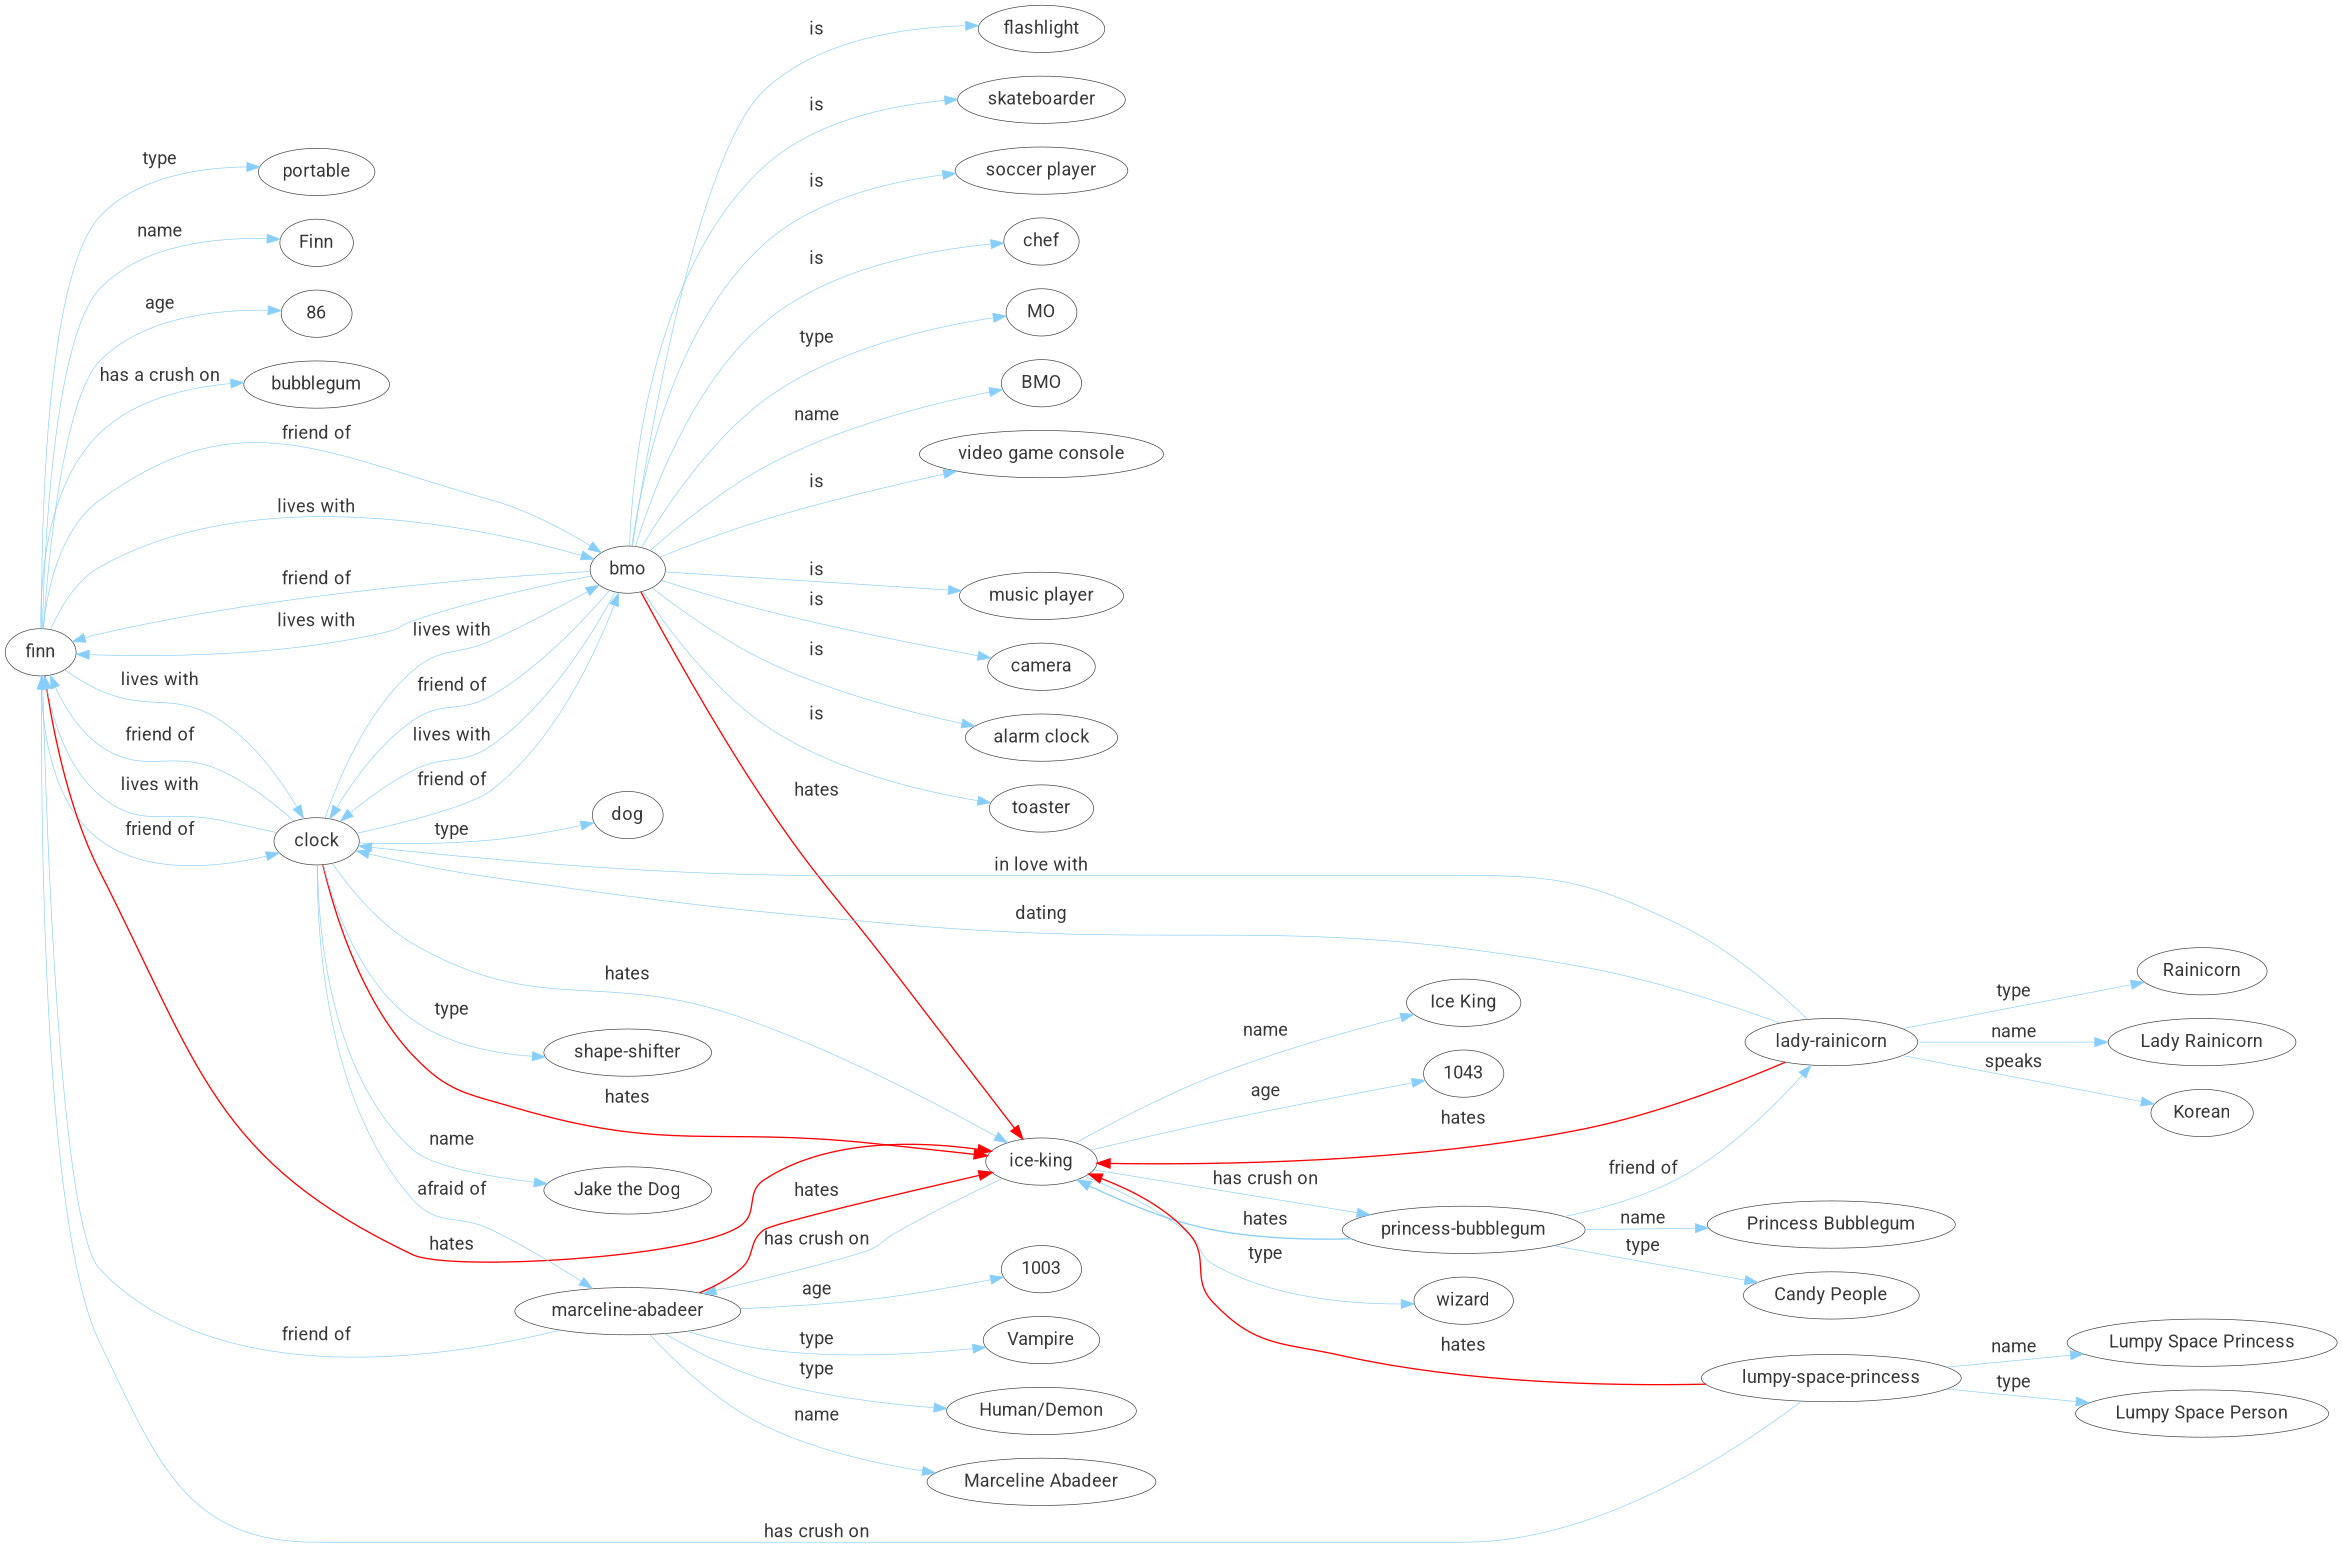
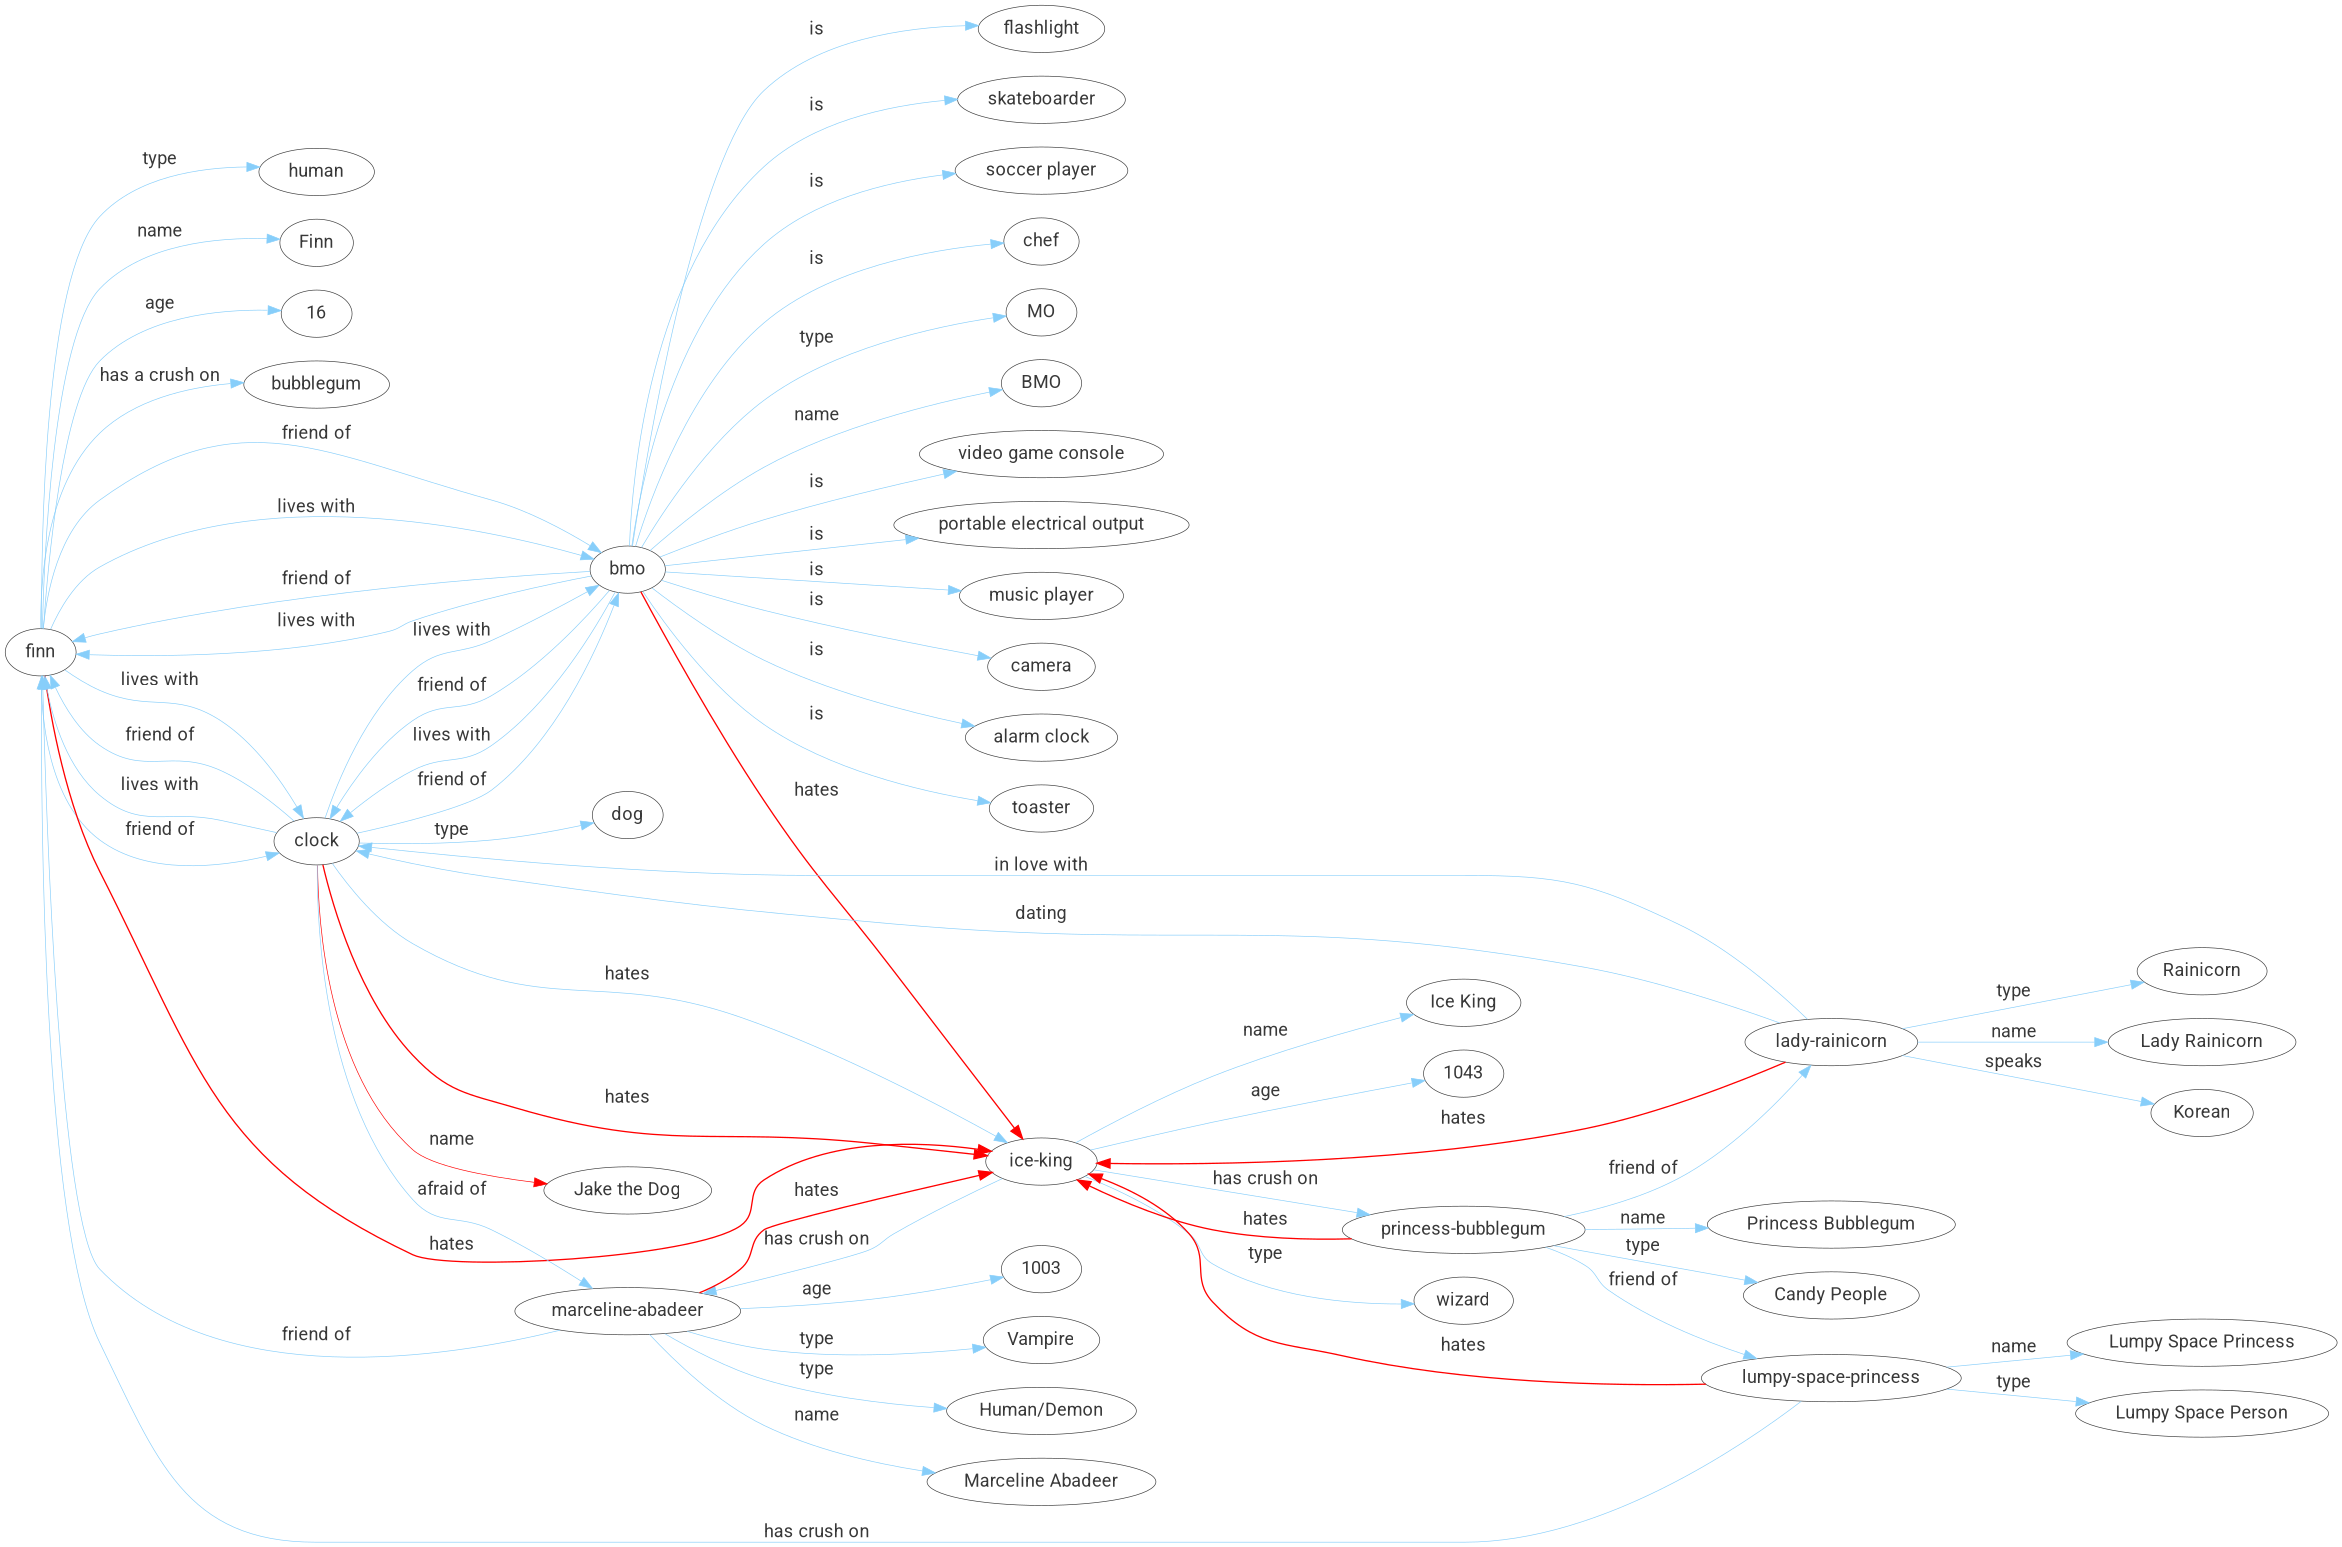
(317, 172) -> (317, 172)
(317, 314) -> (317, 314)
none -> (1041, 525)
(628, 1053) -> none
(360, 1077) -> (360, 1077)
(1217, 1231) -> (1217, 1231)
none -> (1639, 1309)
